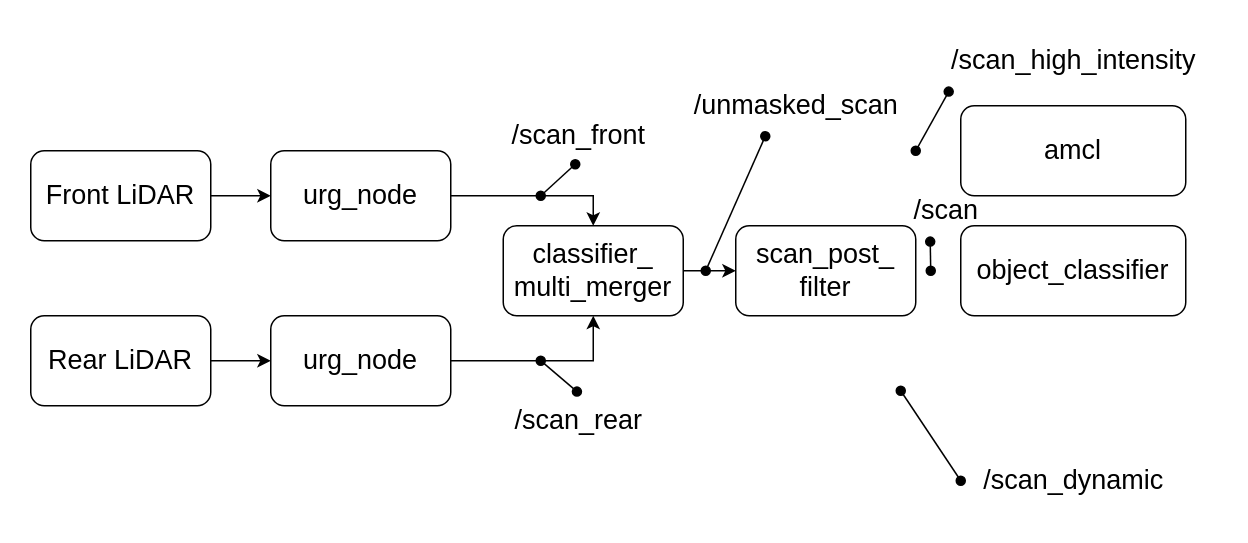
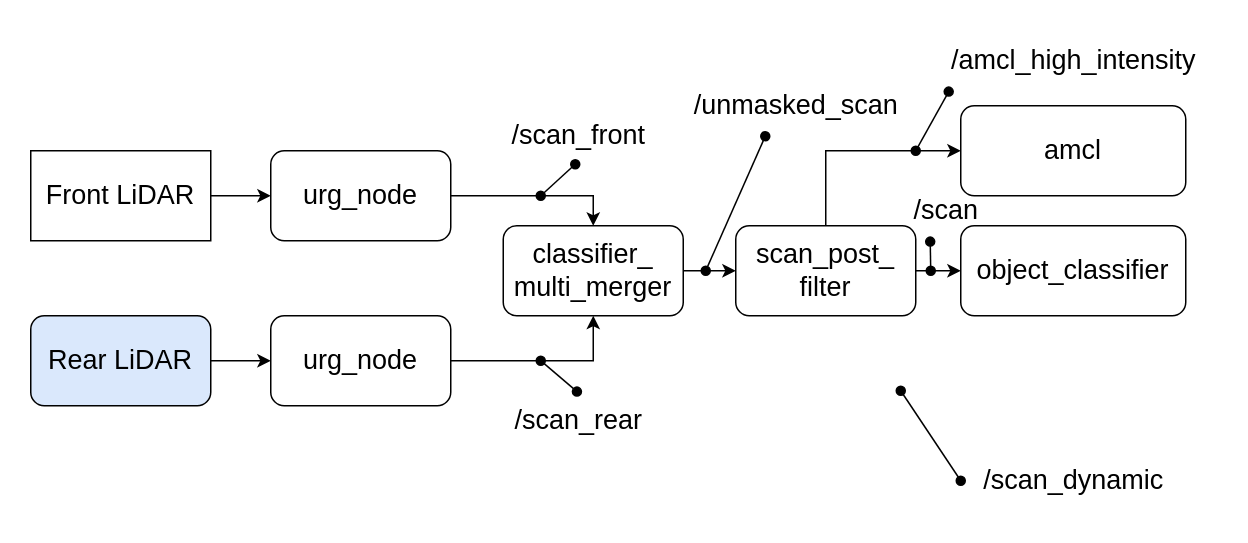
(1074, 61) -> (1074, 61)
none -> (851, 151)
(121, 196) -> (121, 196)
none -> (934, 271)
(121, 361) -> (121, 361)
